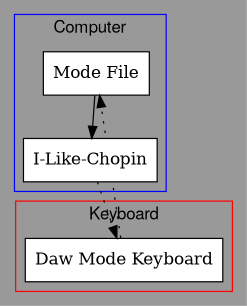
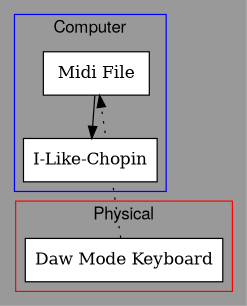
(96, 73) -> (96, 73)
(107, 209) -> none
(124, 215) -> (124, 215)
